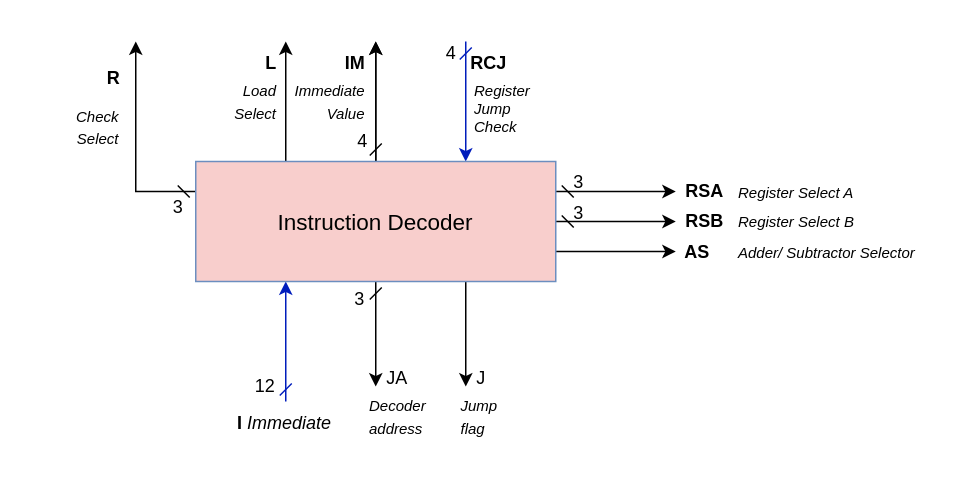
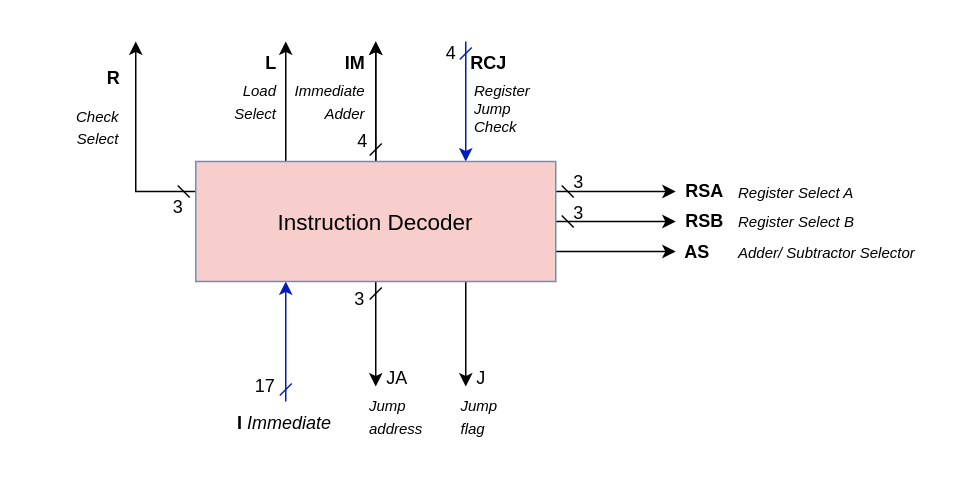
(322, 101) -> (322, 101)
(266, 386) -> (266, 386)
(405, 416) -> (405, 416)
